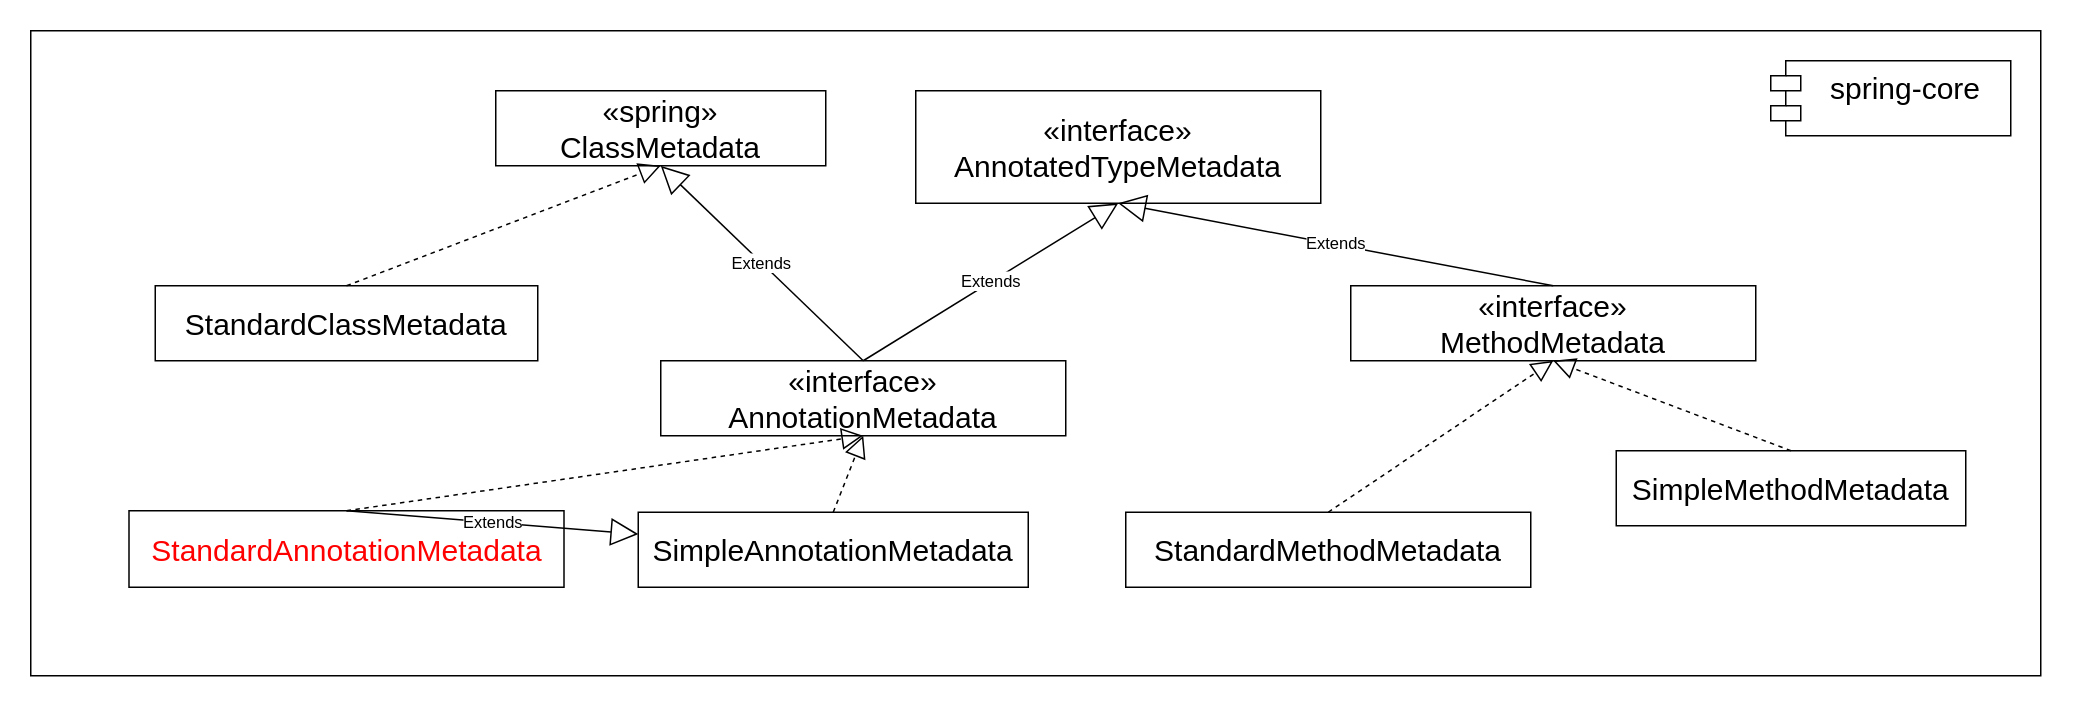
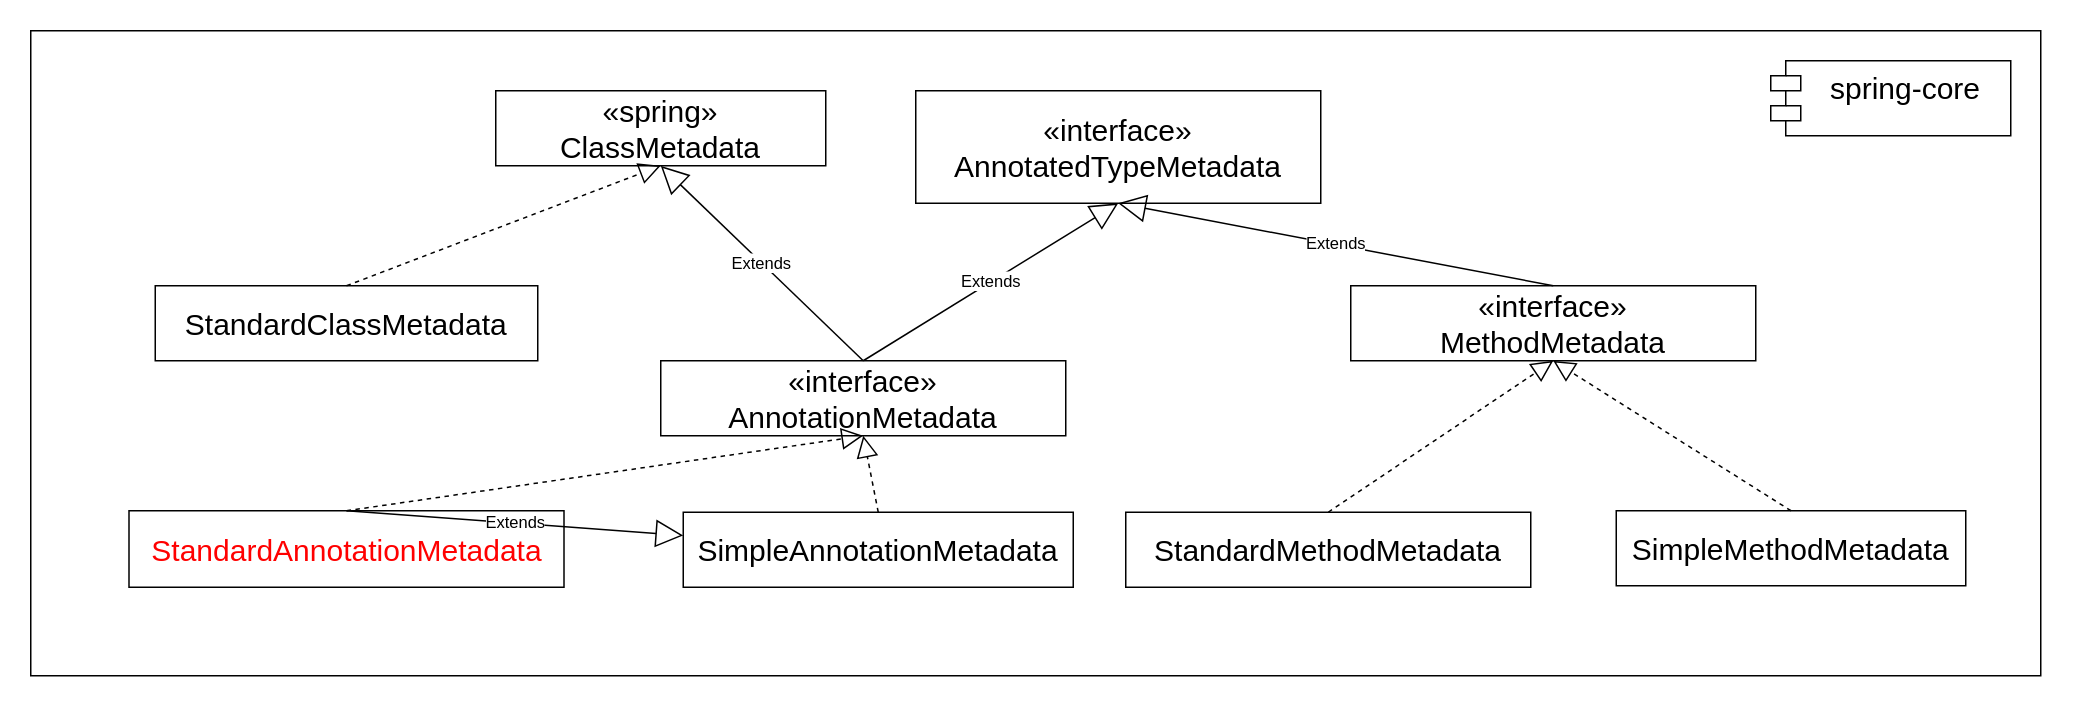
(1791, 488) -> (1791, 548)
(833, 550) -> (878, 550)
